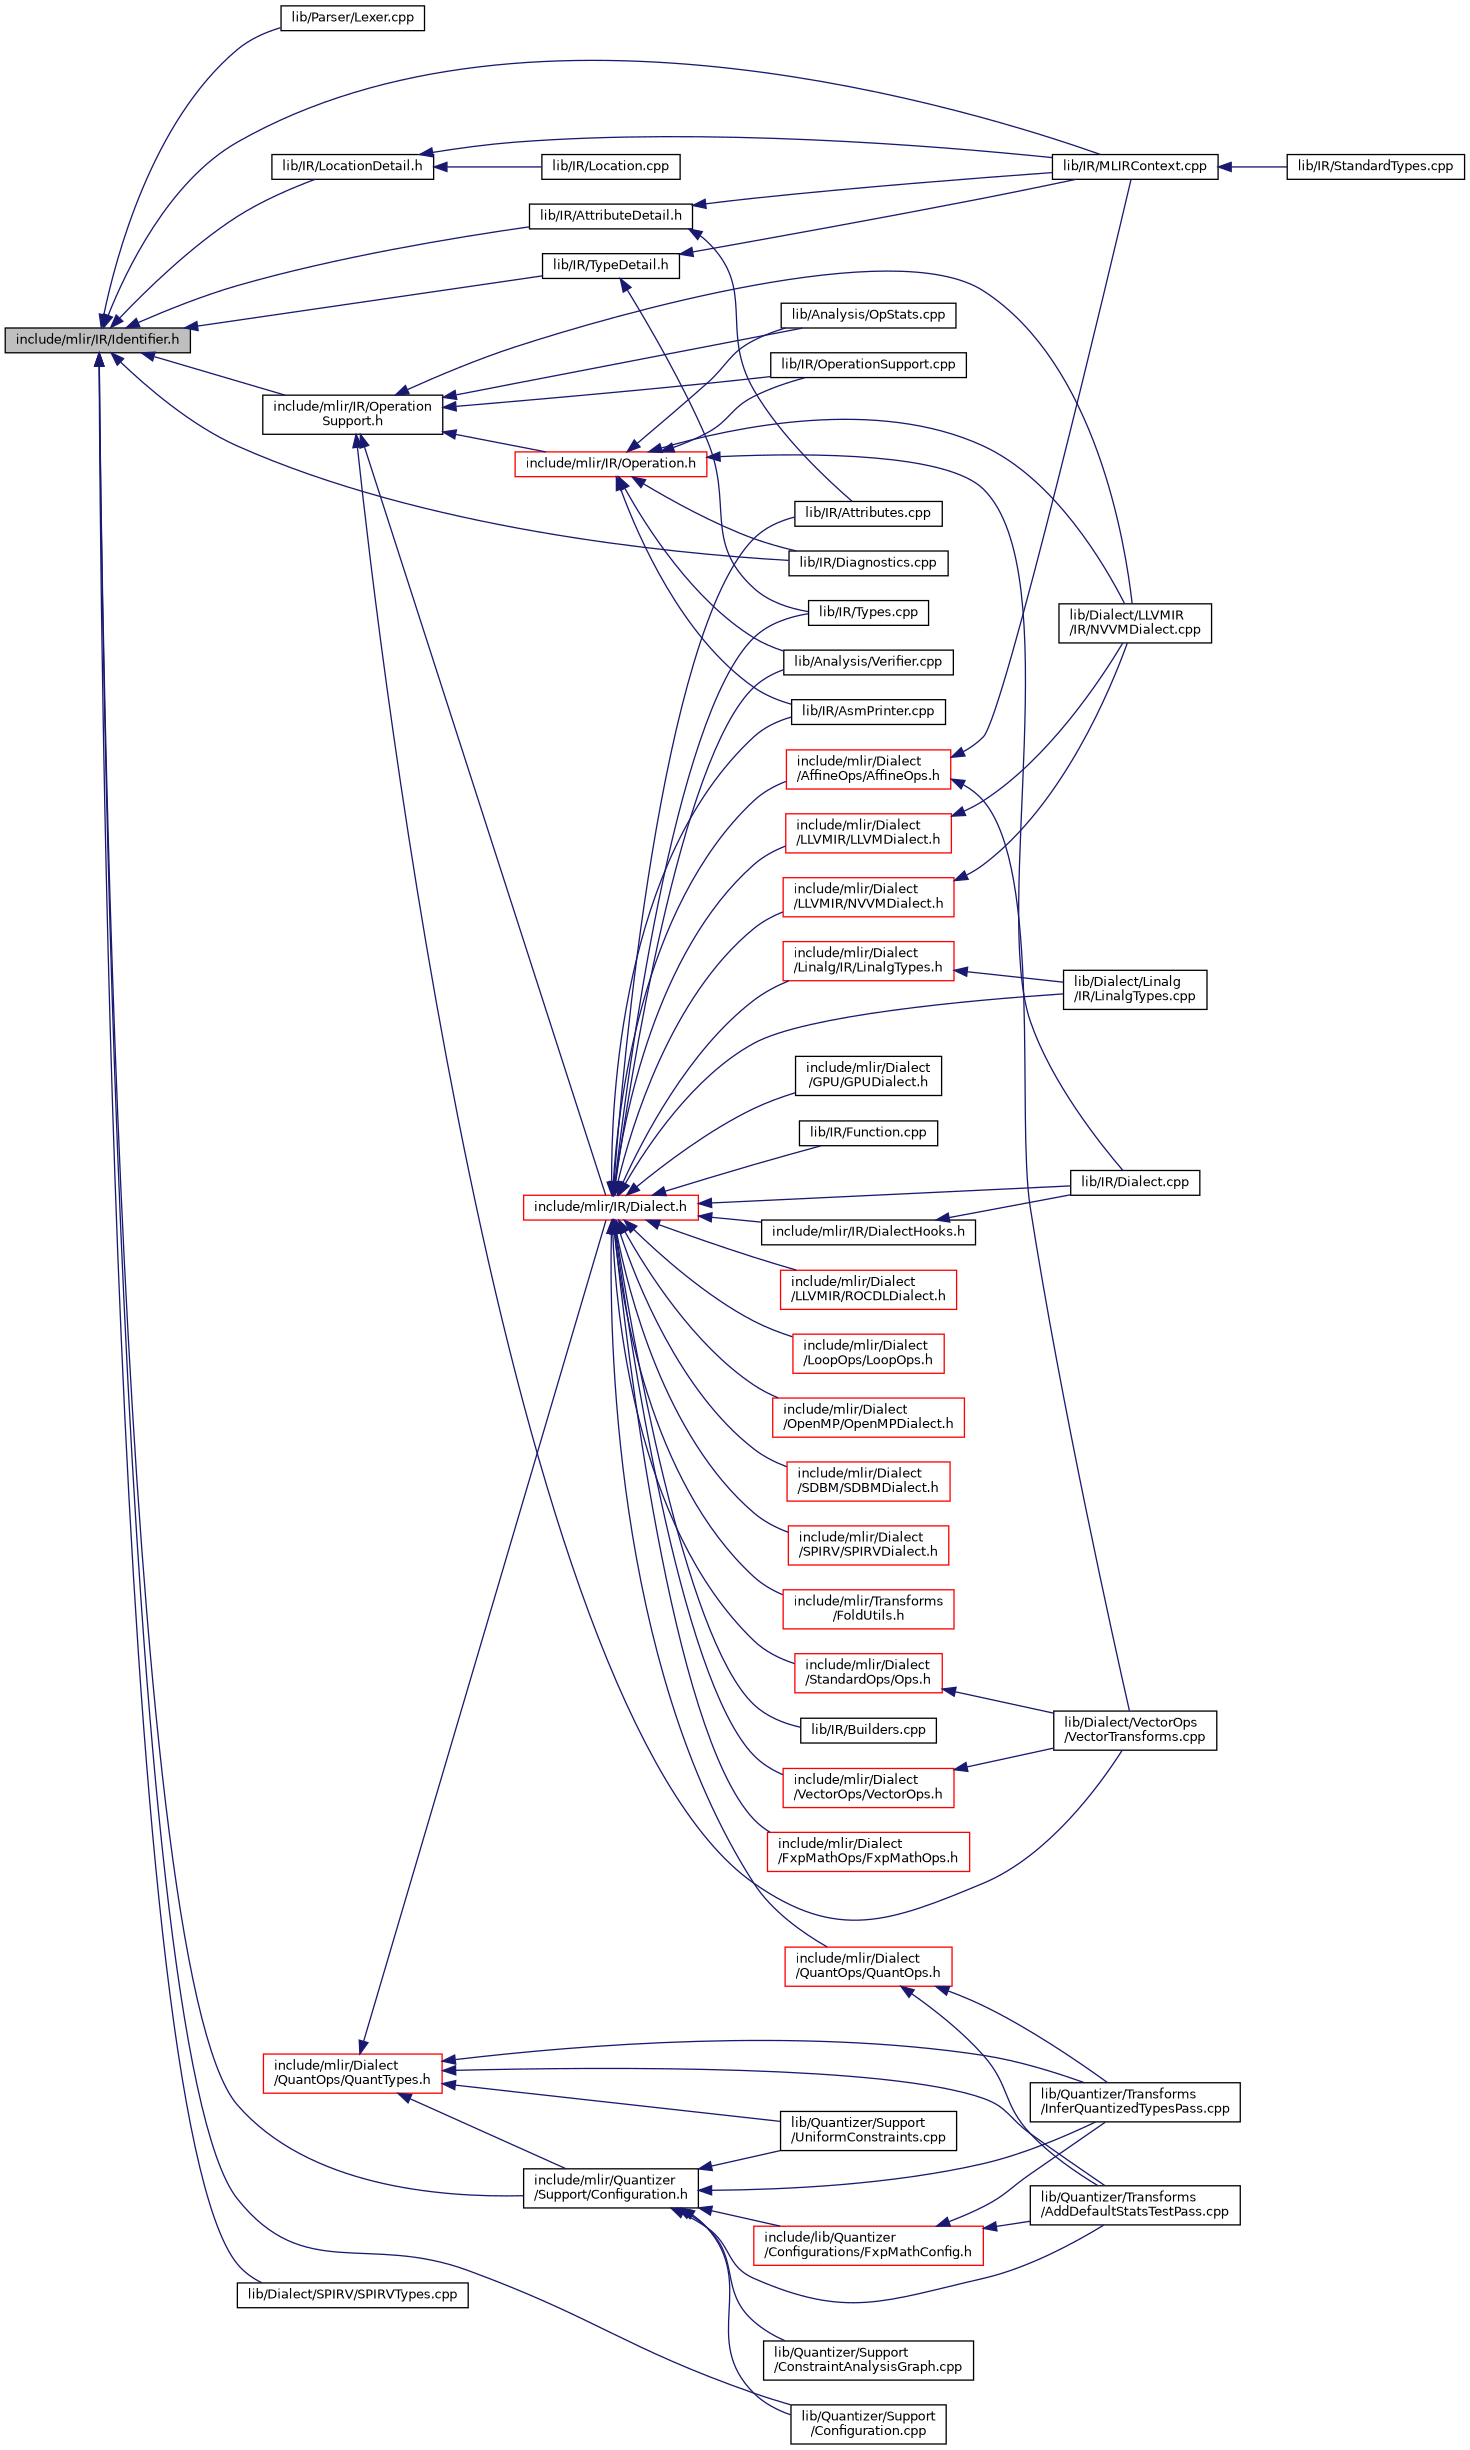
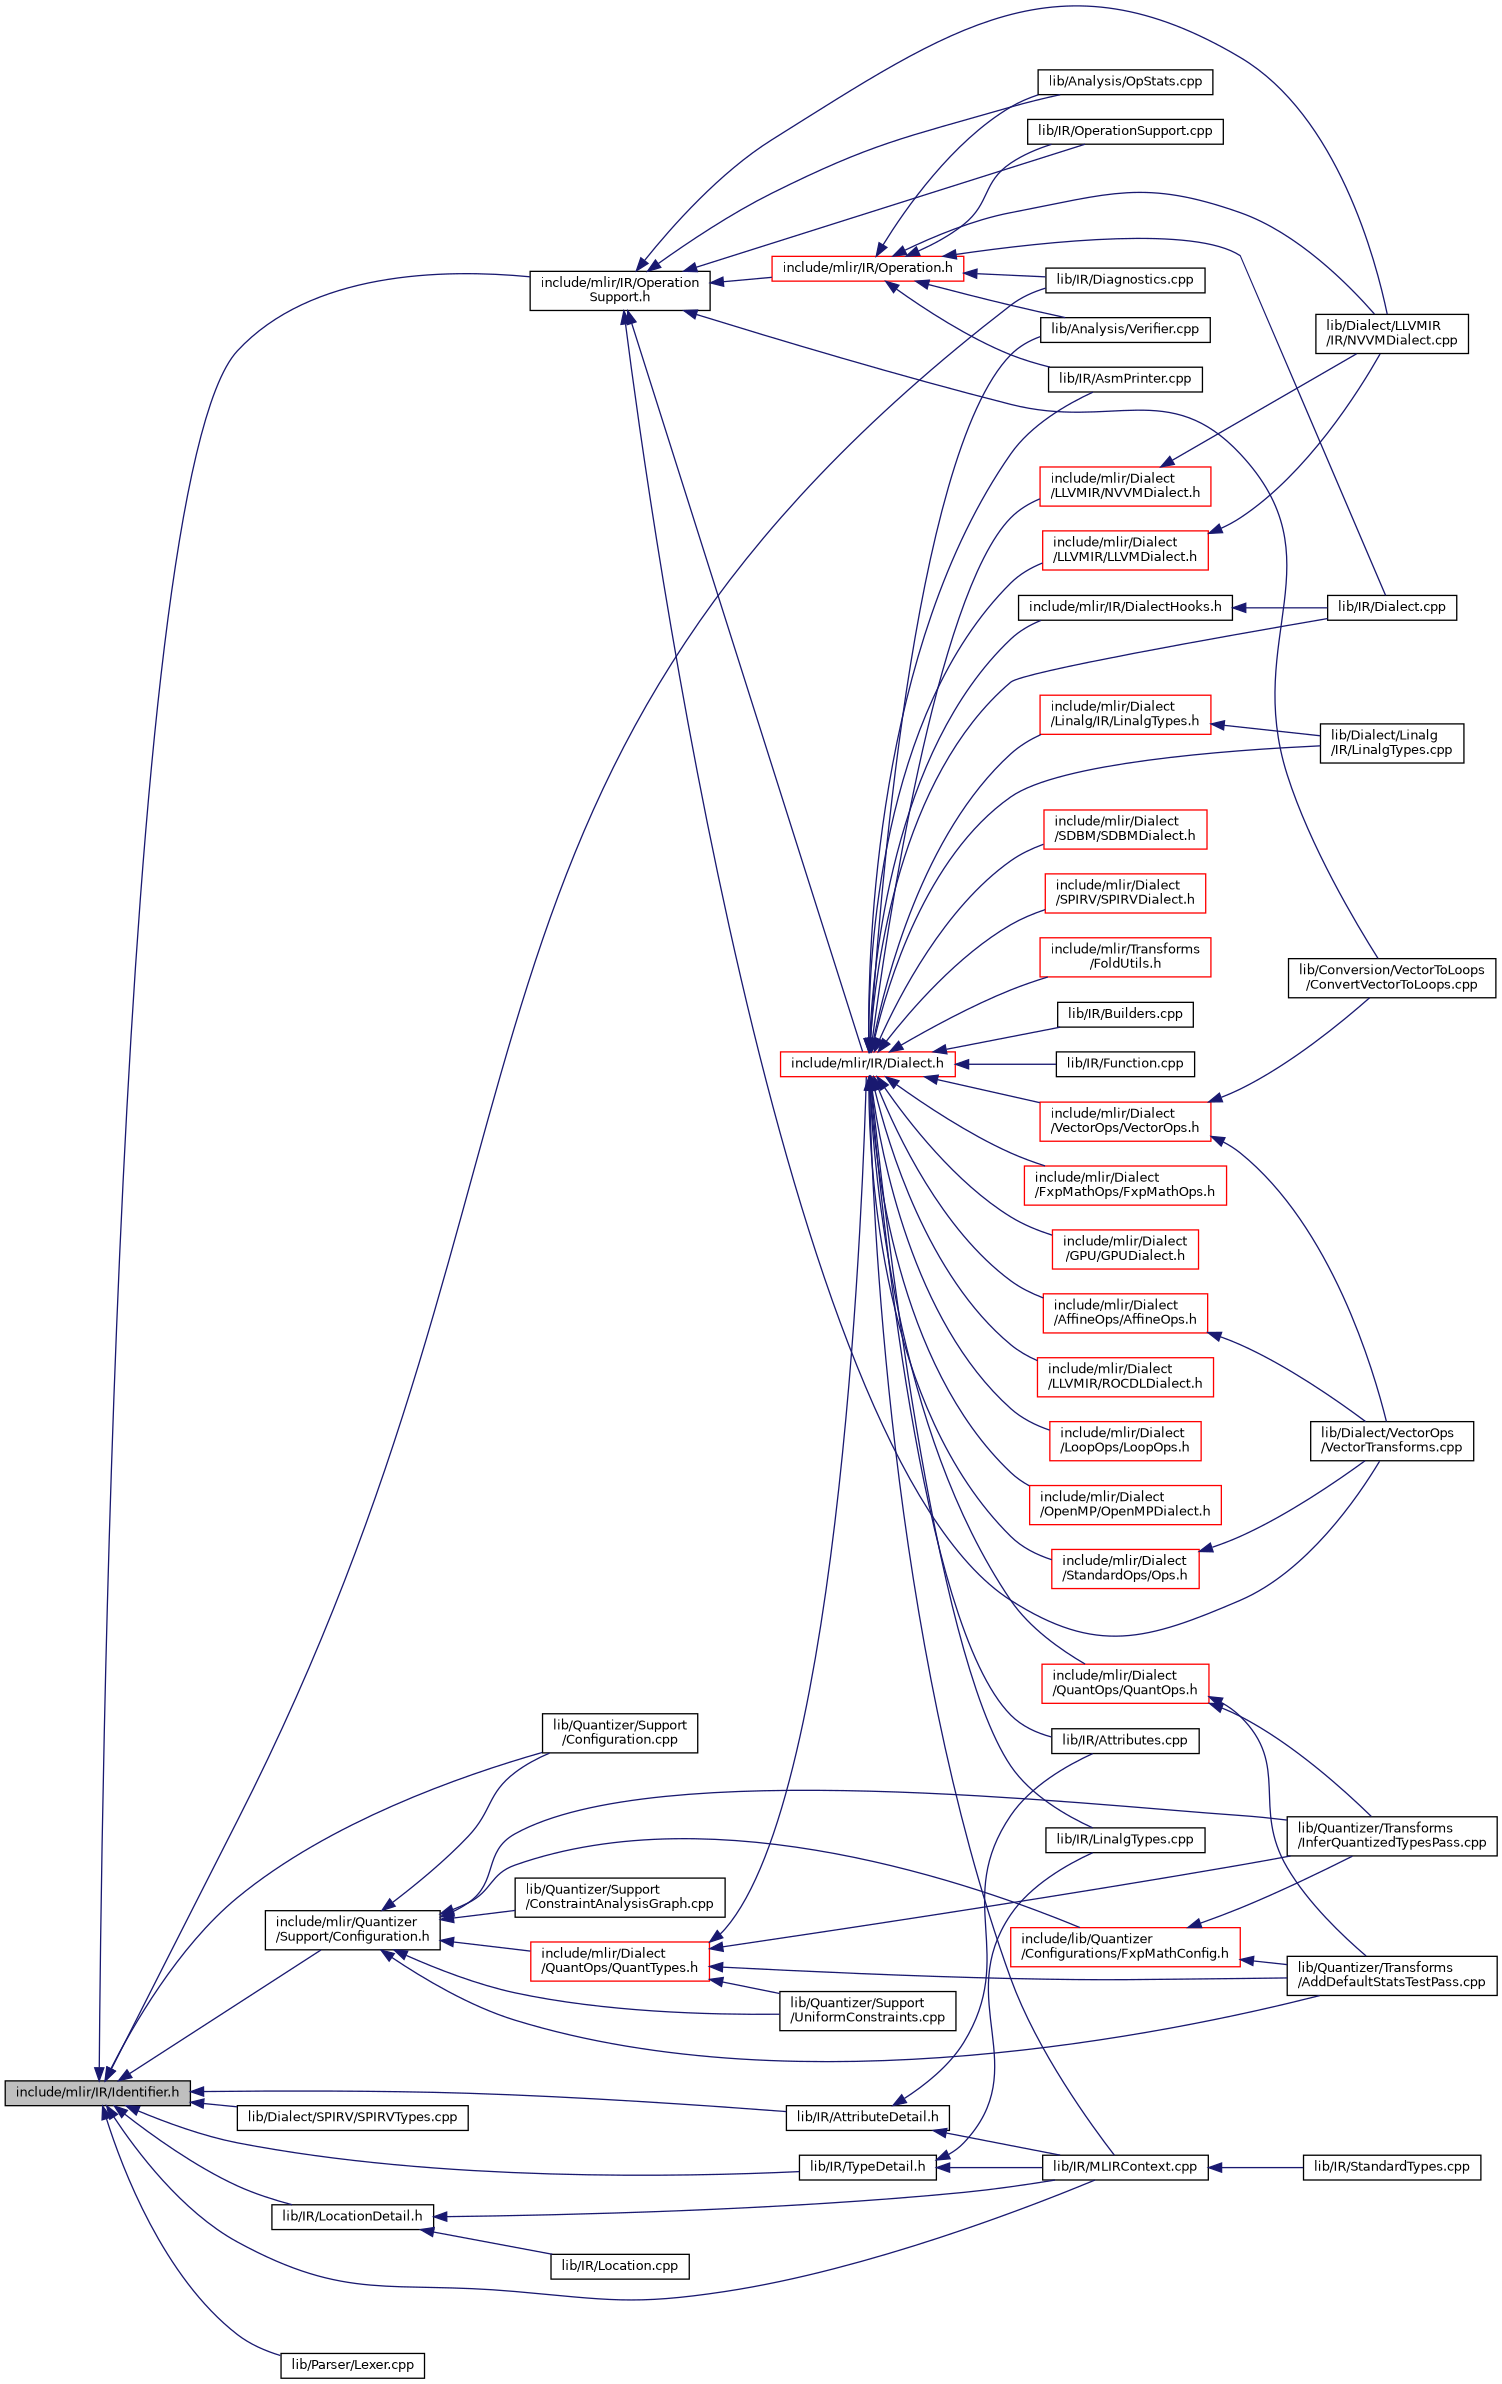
(1060, 472) -> (925, 1641)
(869, 613) -> (1125, 1840)
none -> (1392, 978)
(869, 1076) -> (1125, 1250)
(488, 2134) -> (492, 1947)
